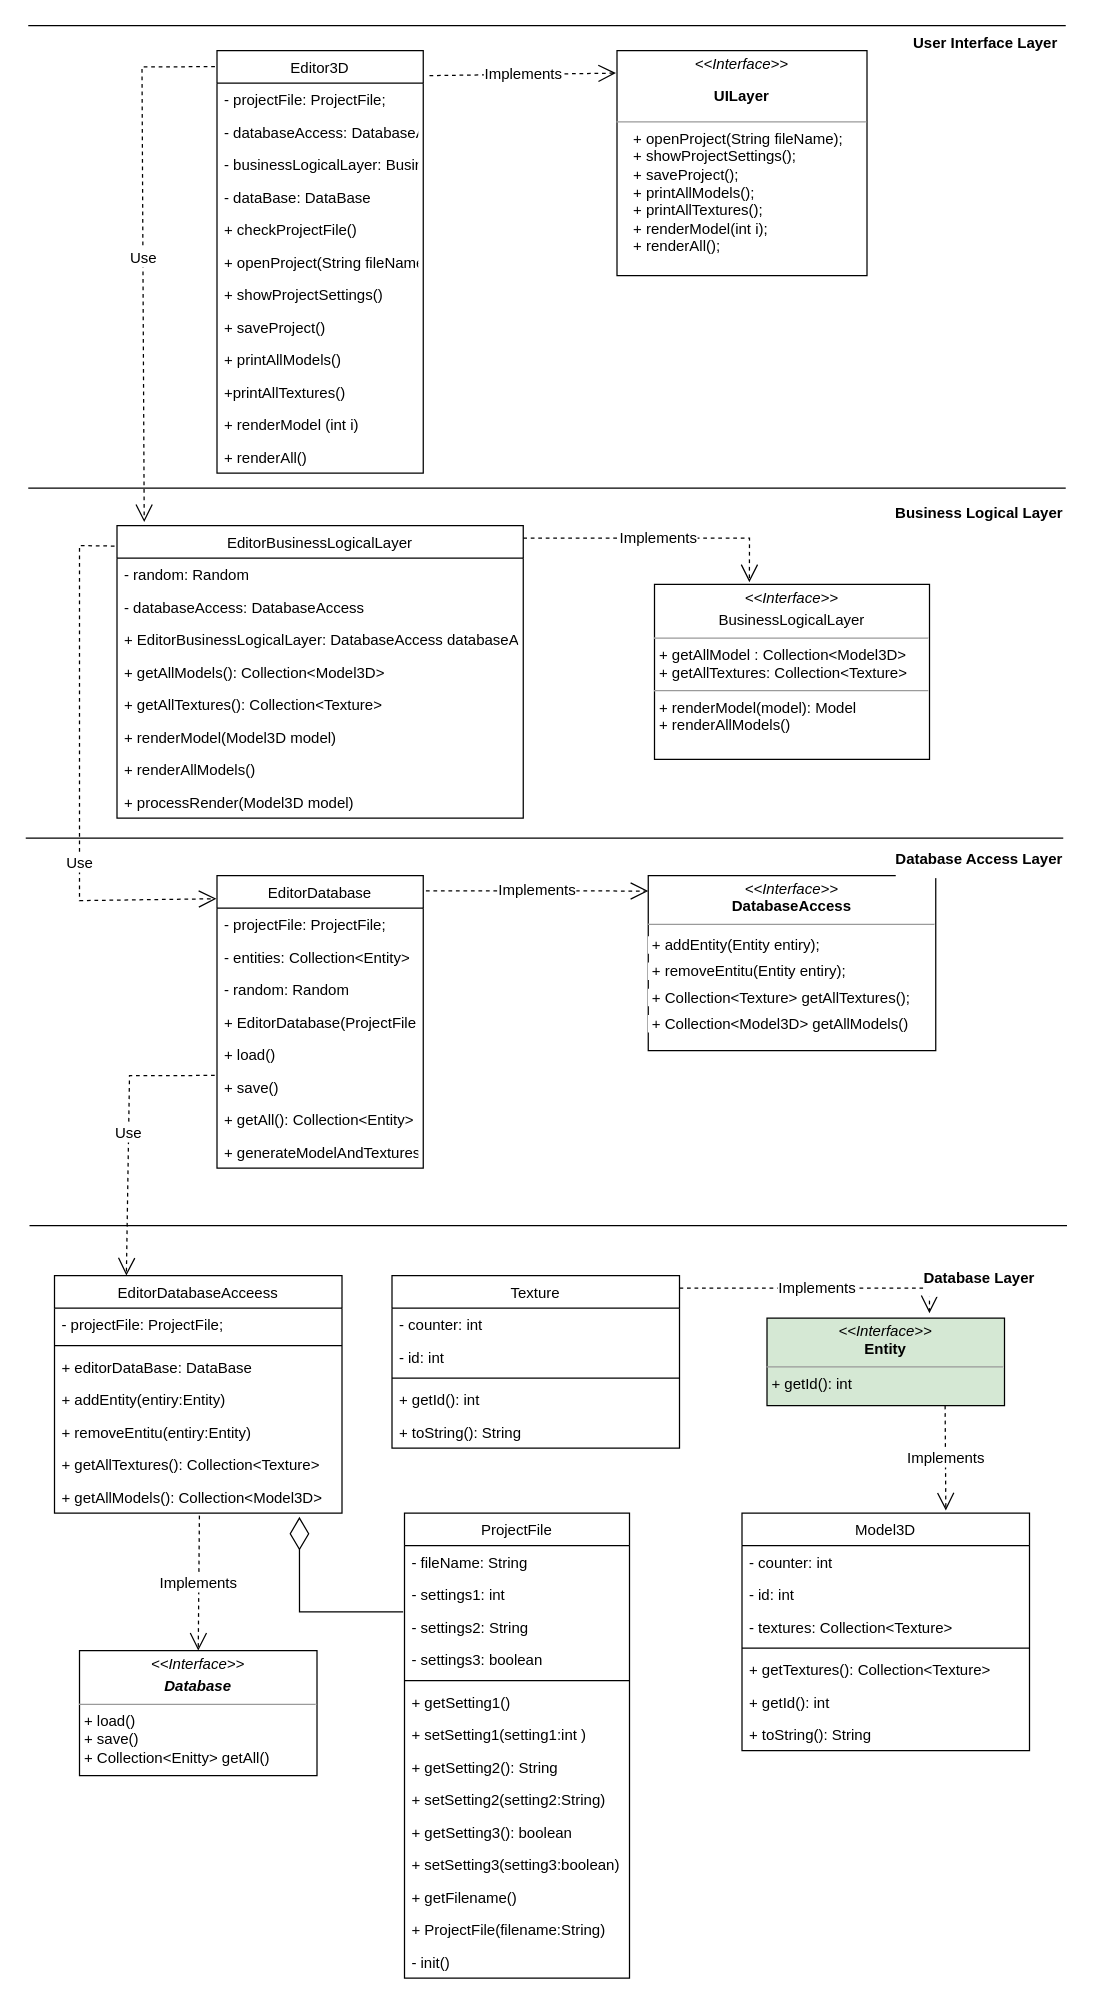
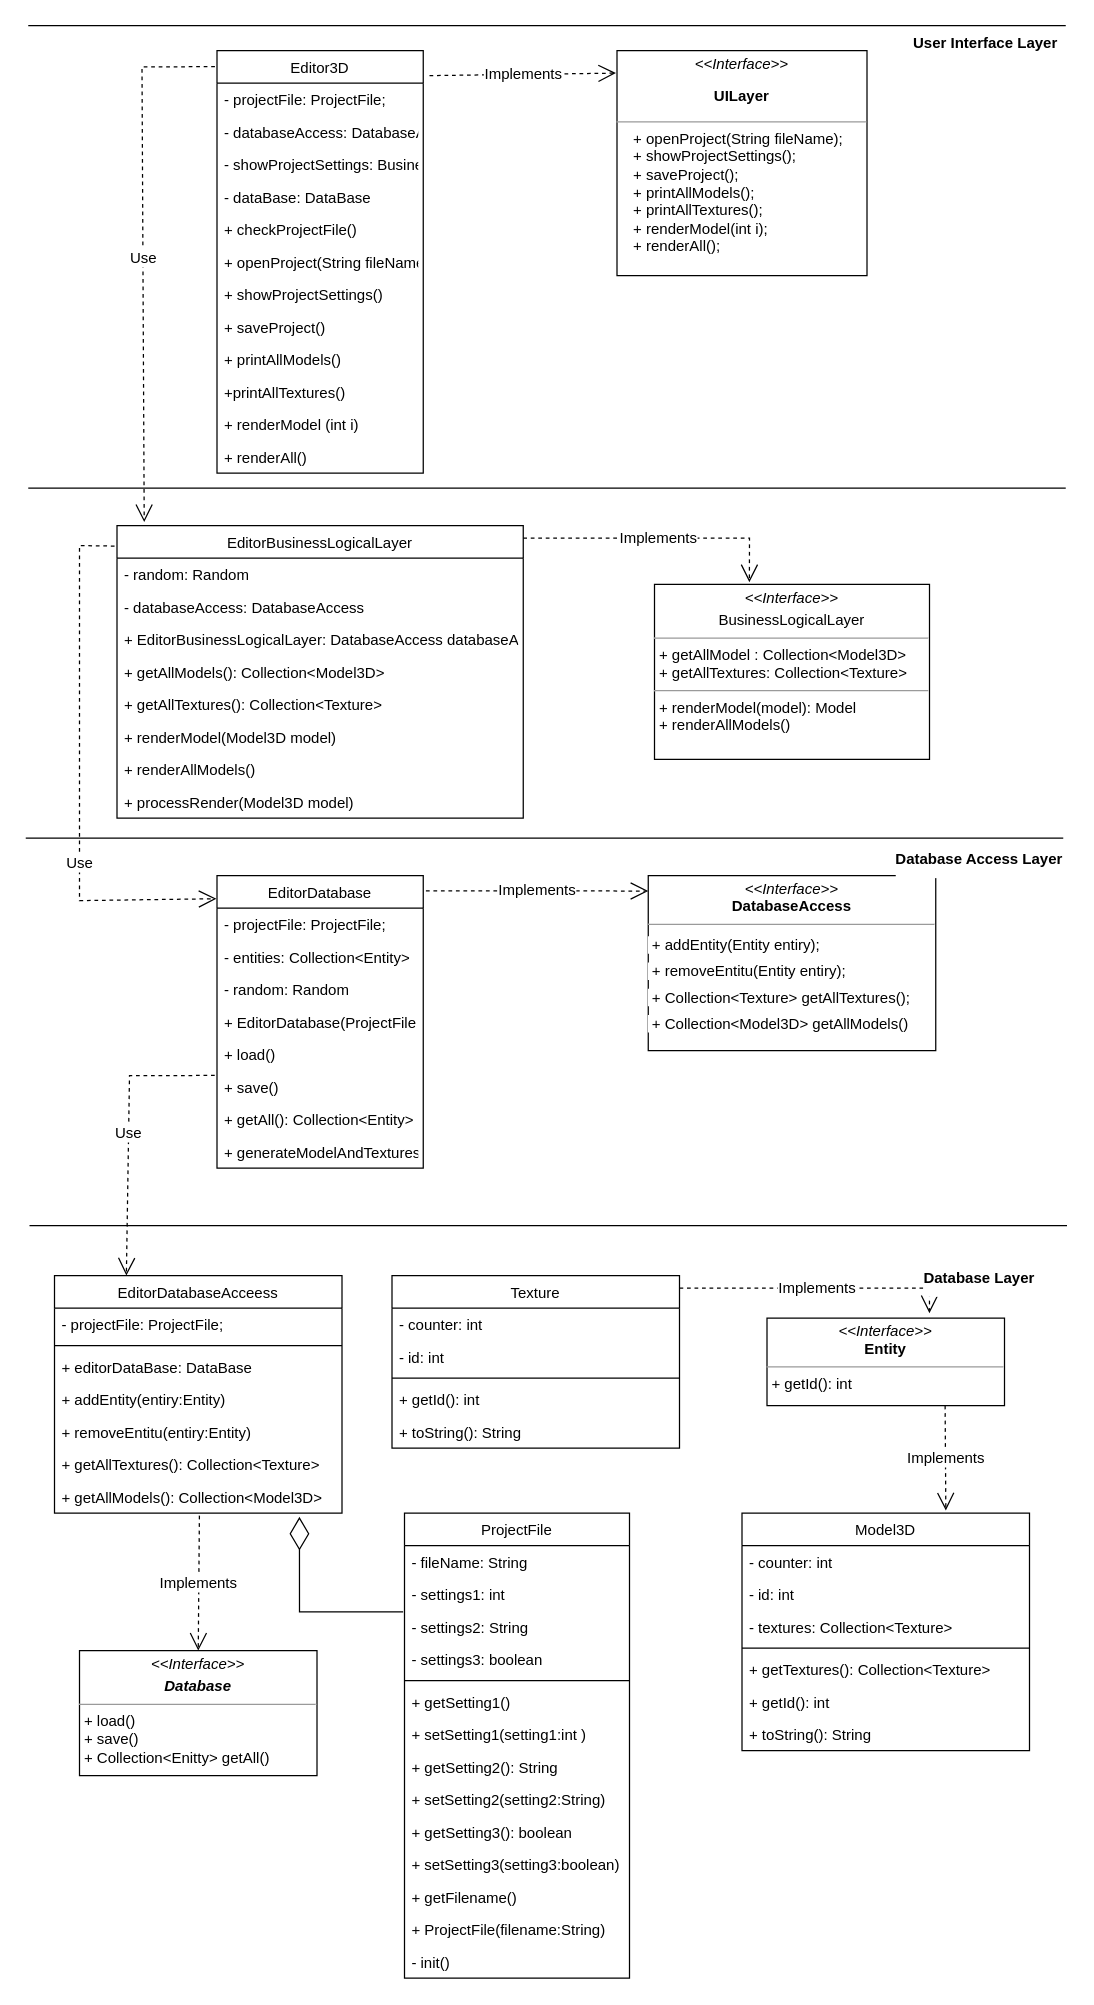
(393, 165) -> (393, 165)
(979, 529) -> none
(886, 1362) -> (886, 1362)
